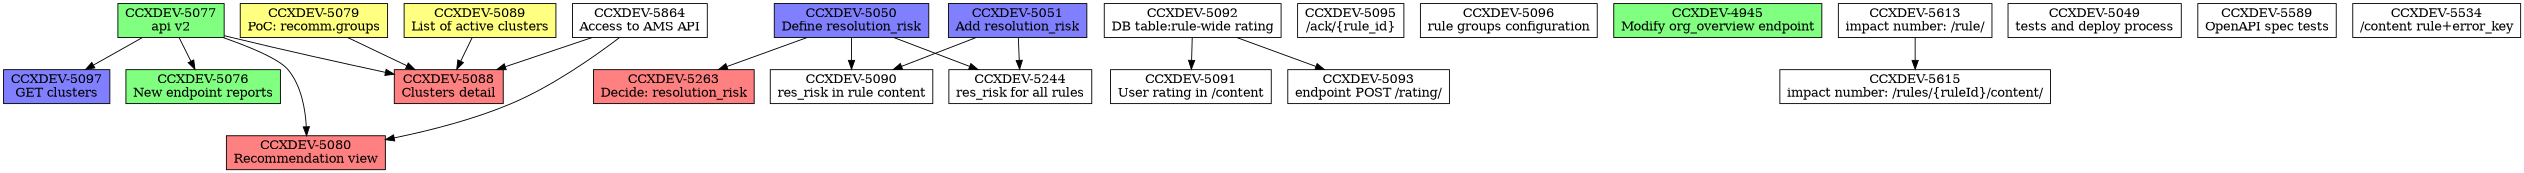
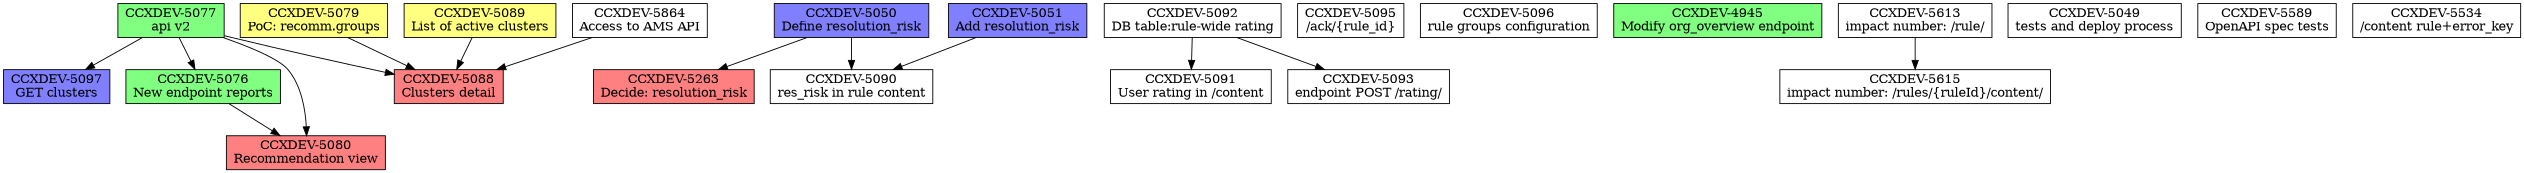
(1020, 87) -> none
(513, 103) -> (251, 117)
